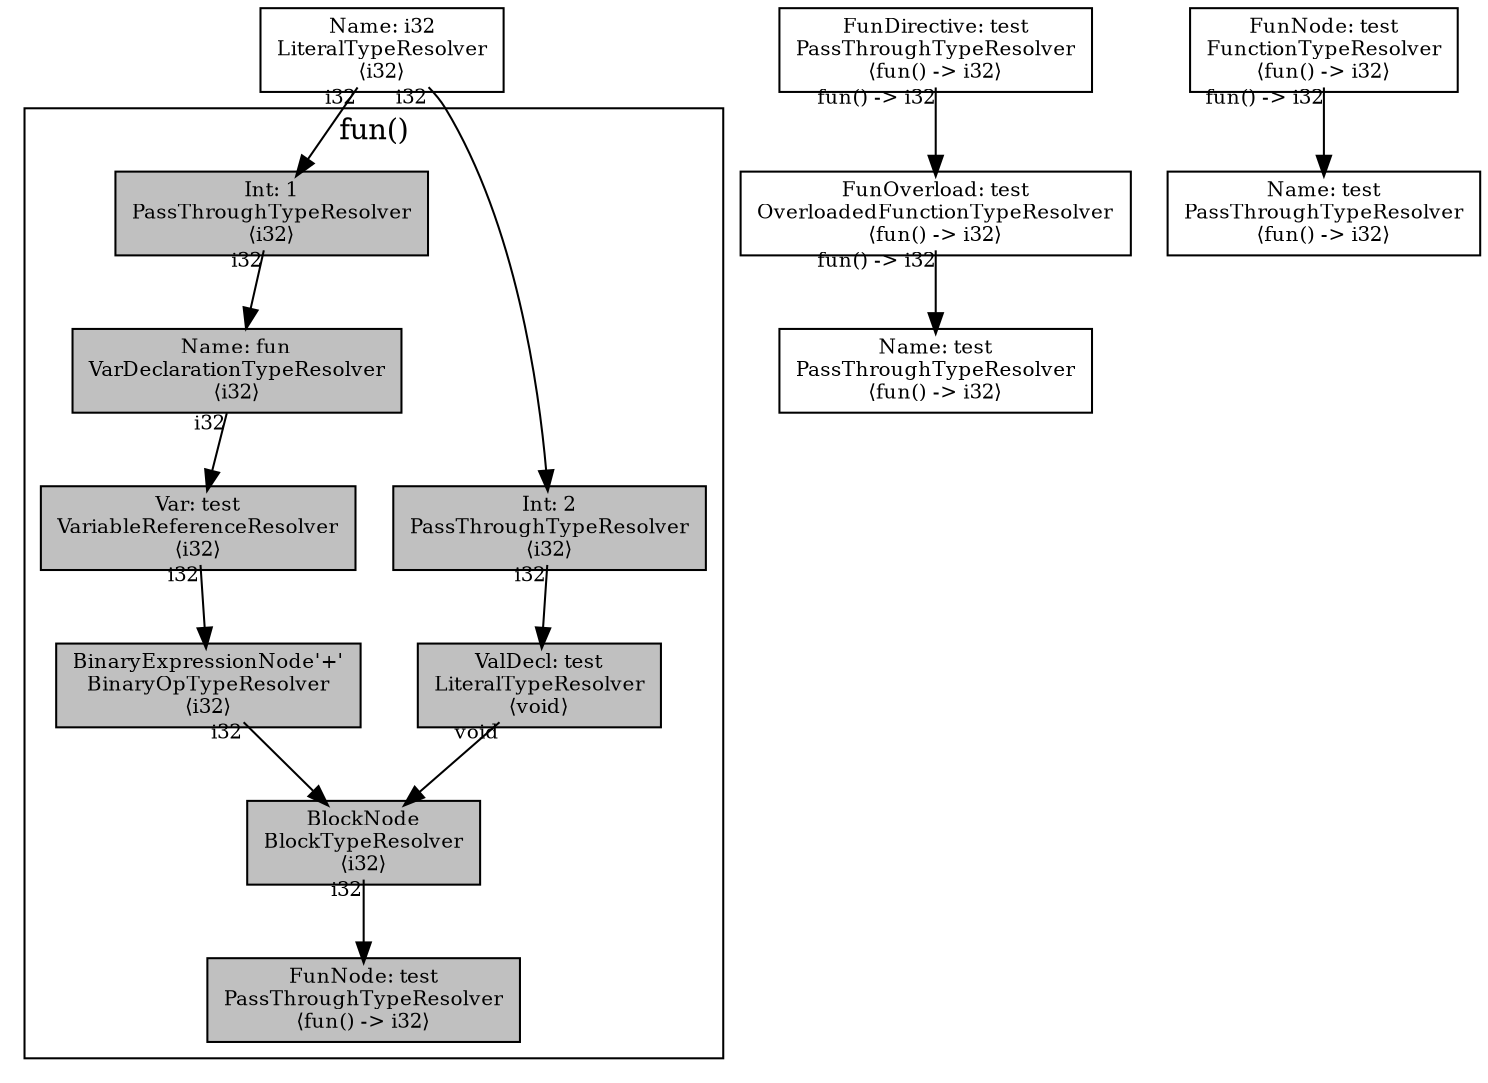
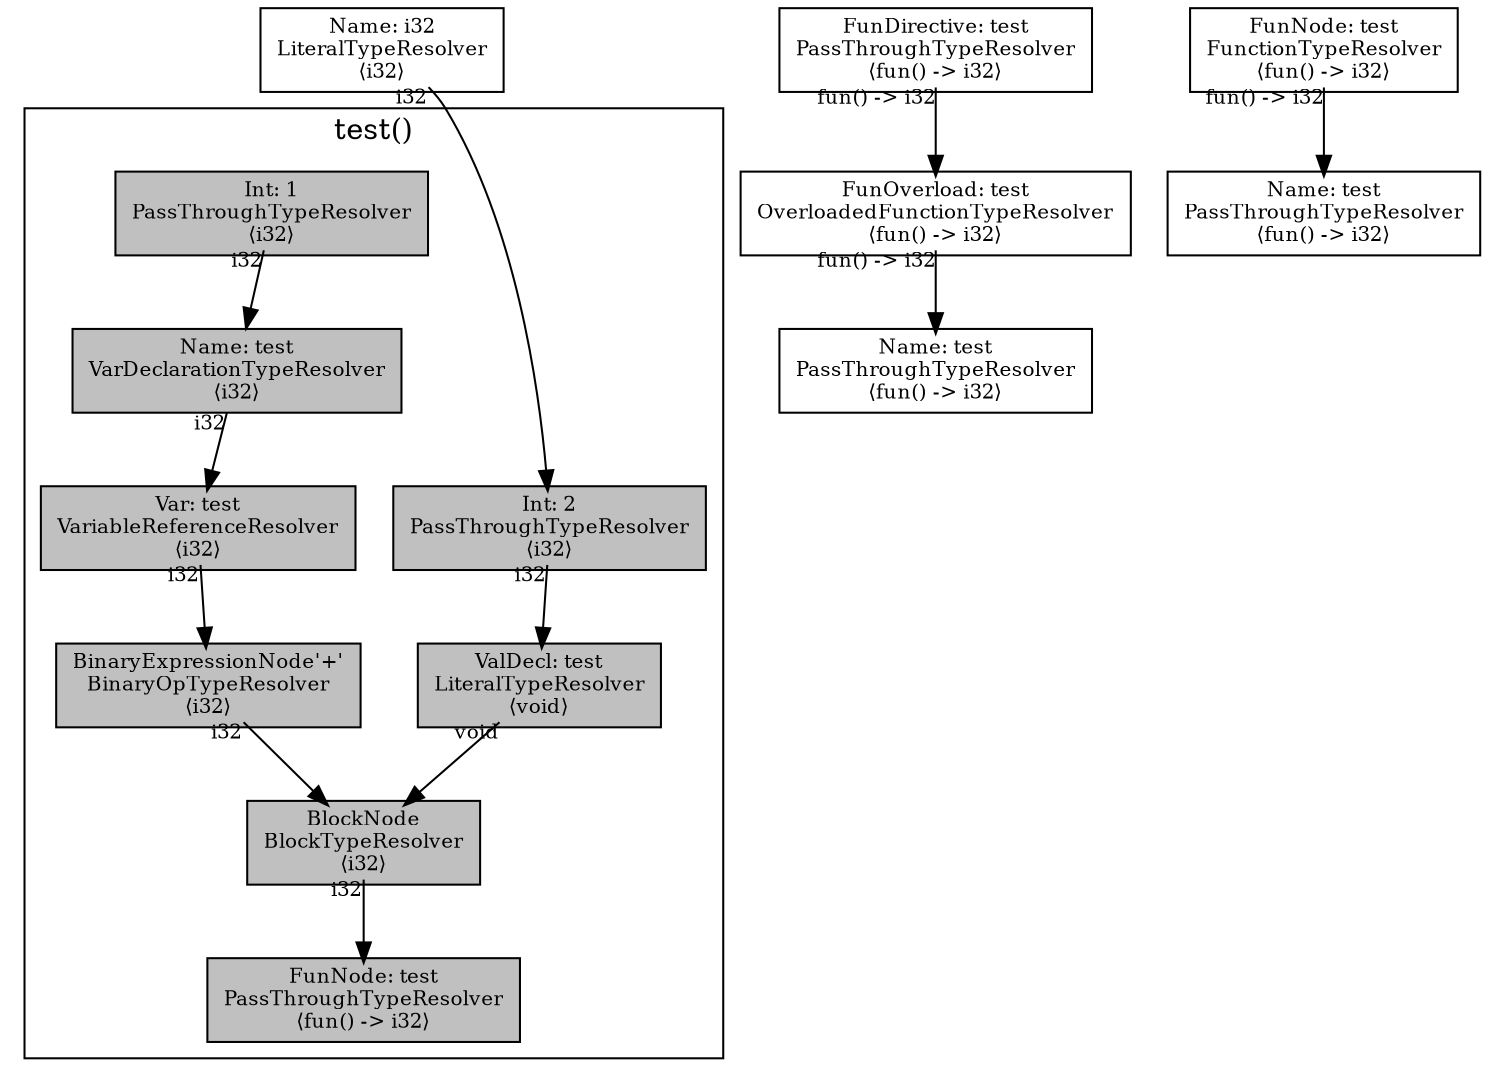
(333, 123) -> none
(374, 132) -> (374, 132)
(237, 371) -> (237, 371)
